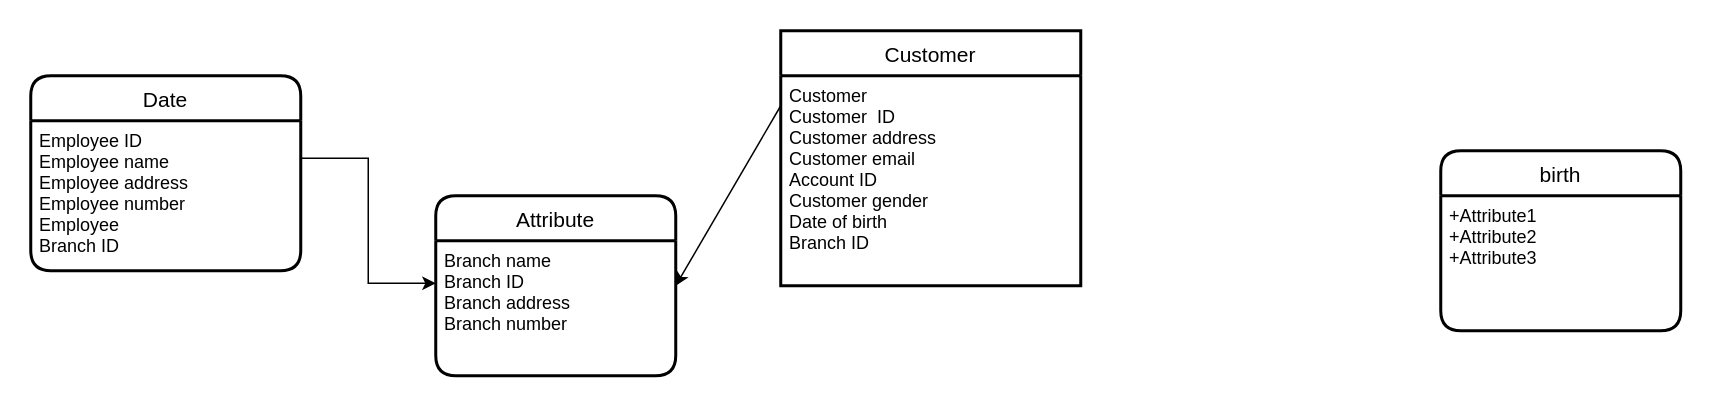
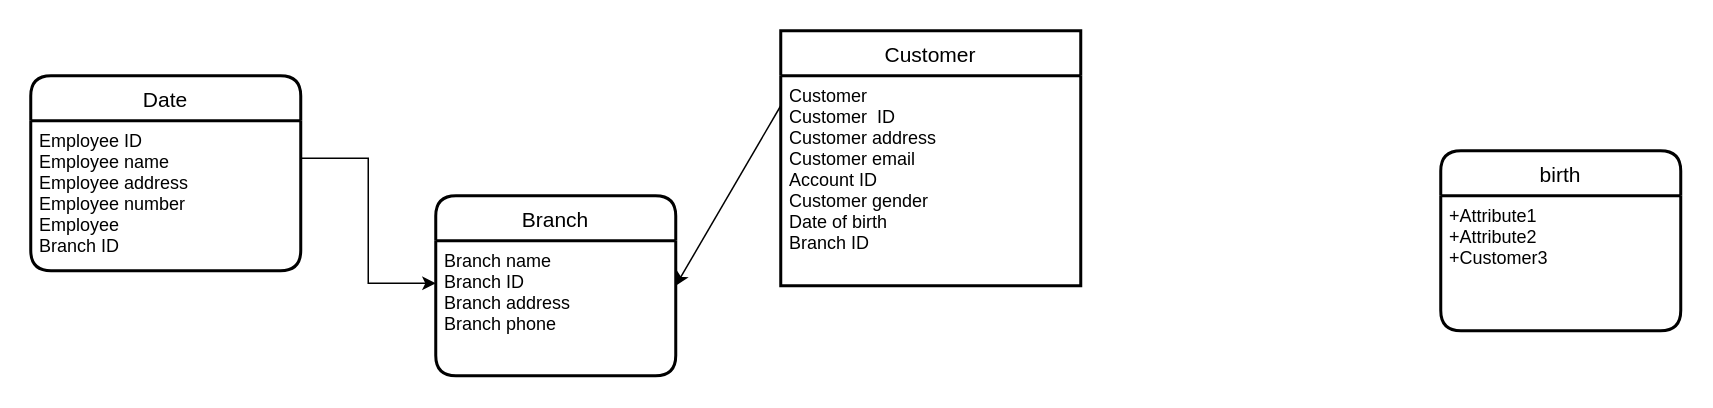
(1502, 216) -> (1502, 216)
(555, 220) -> (555, 220)
(497, 261) -> (497, 261)
